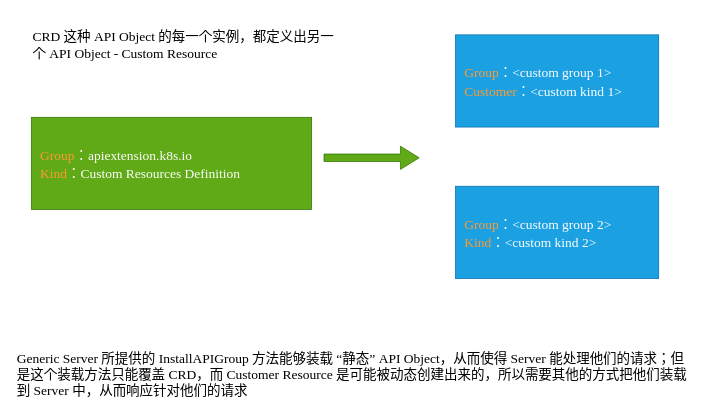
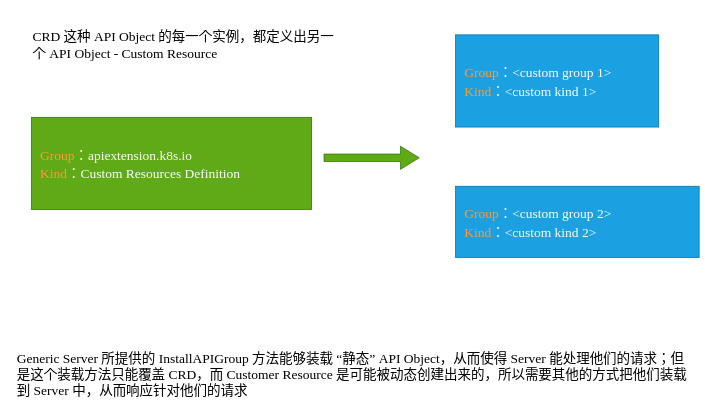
(562, 81) -> (556, 81)
(557, 233) -> (578, 222)
